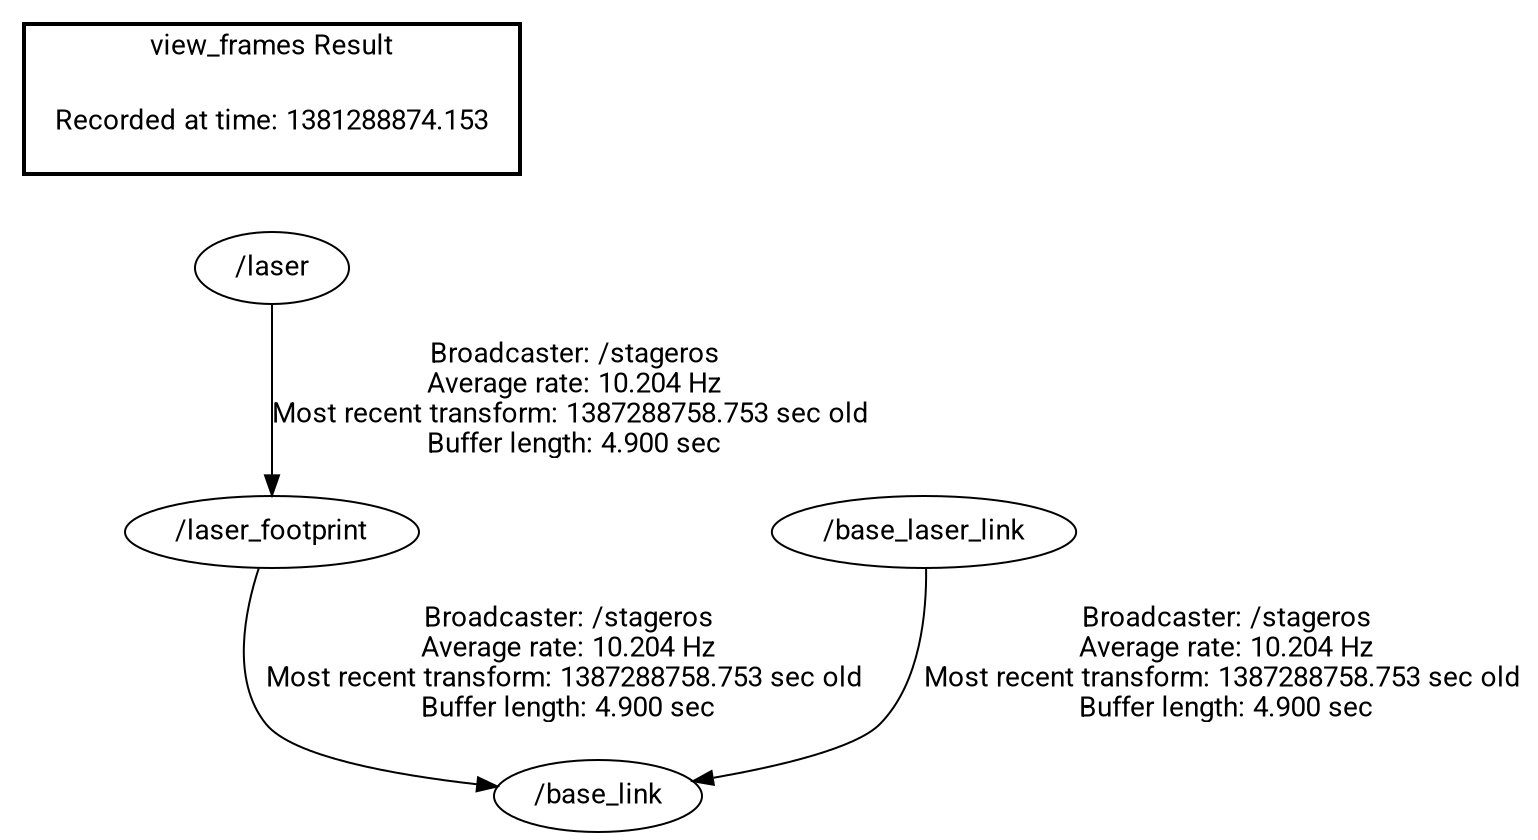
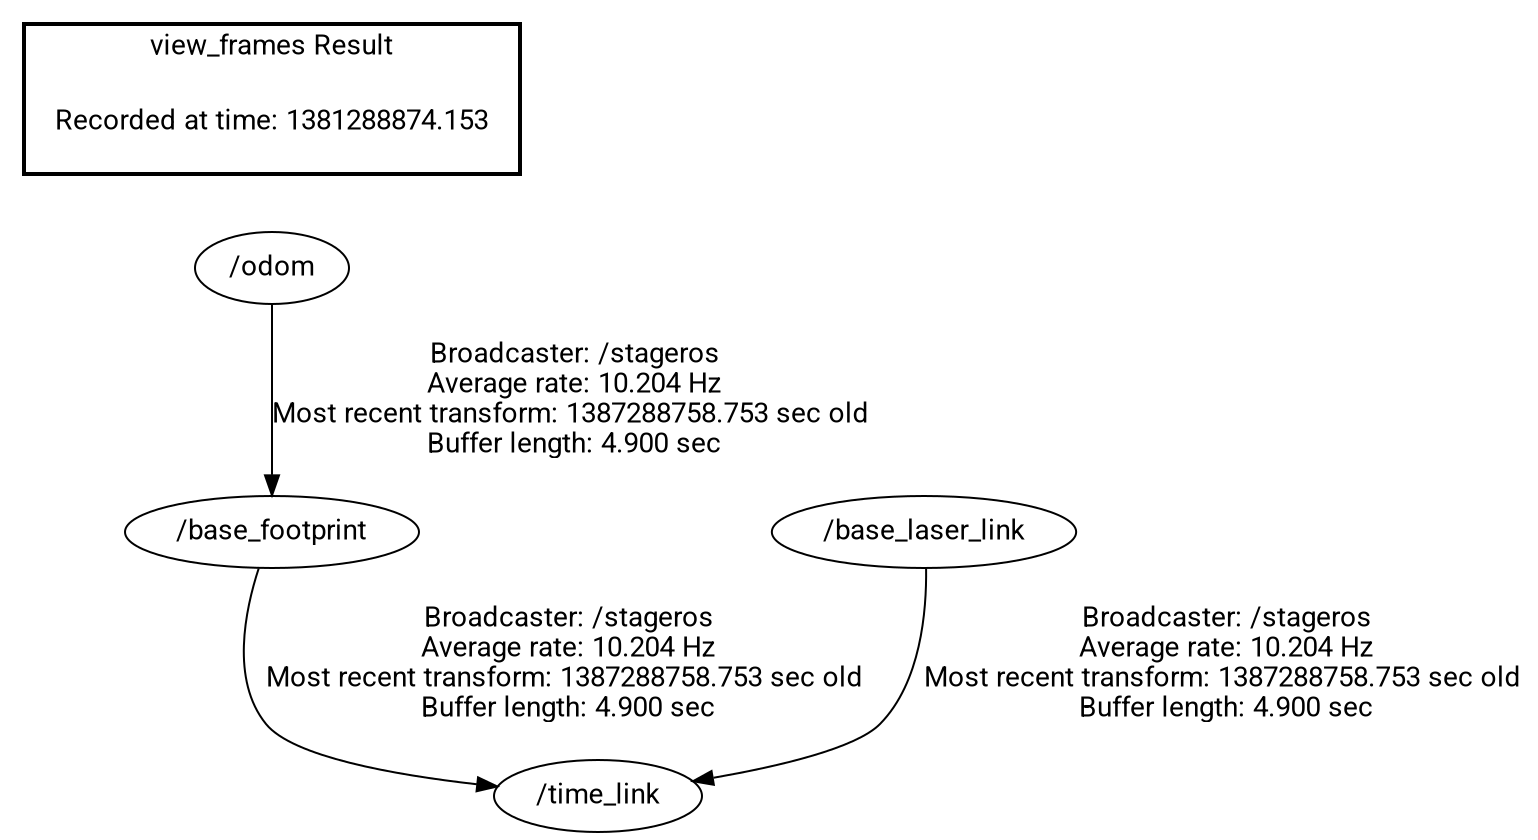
(272, 268) -> (272, 268)
(272, 532) -> (272, 532)
(598, 796) -> (598, 796)
